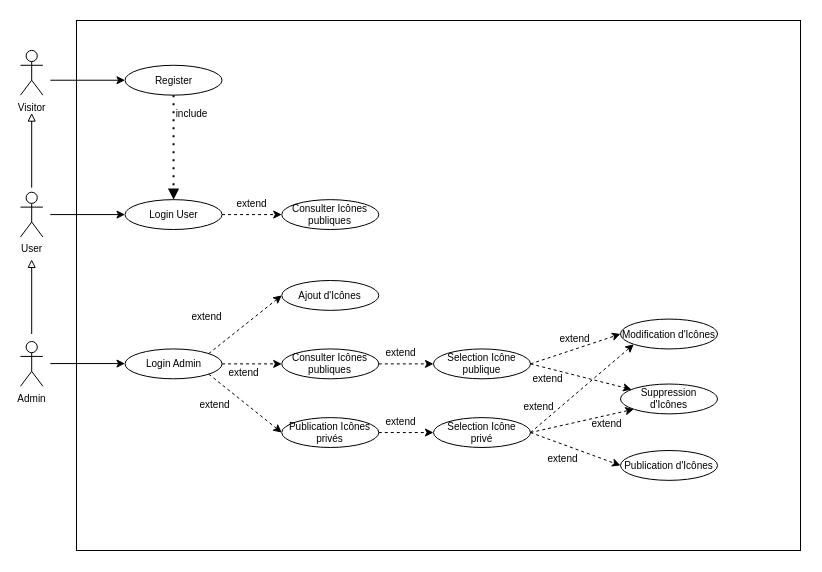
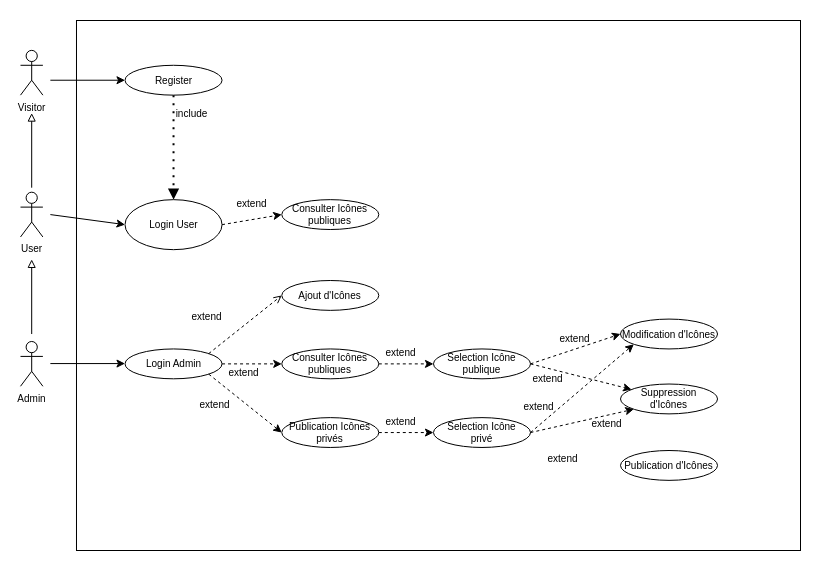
(174, 215) -> (174, 225)
(276, 300) -> (277, 299)
(573, 448) -> none
